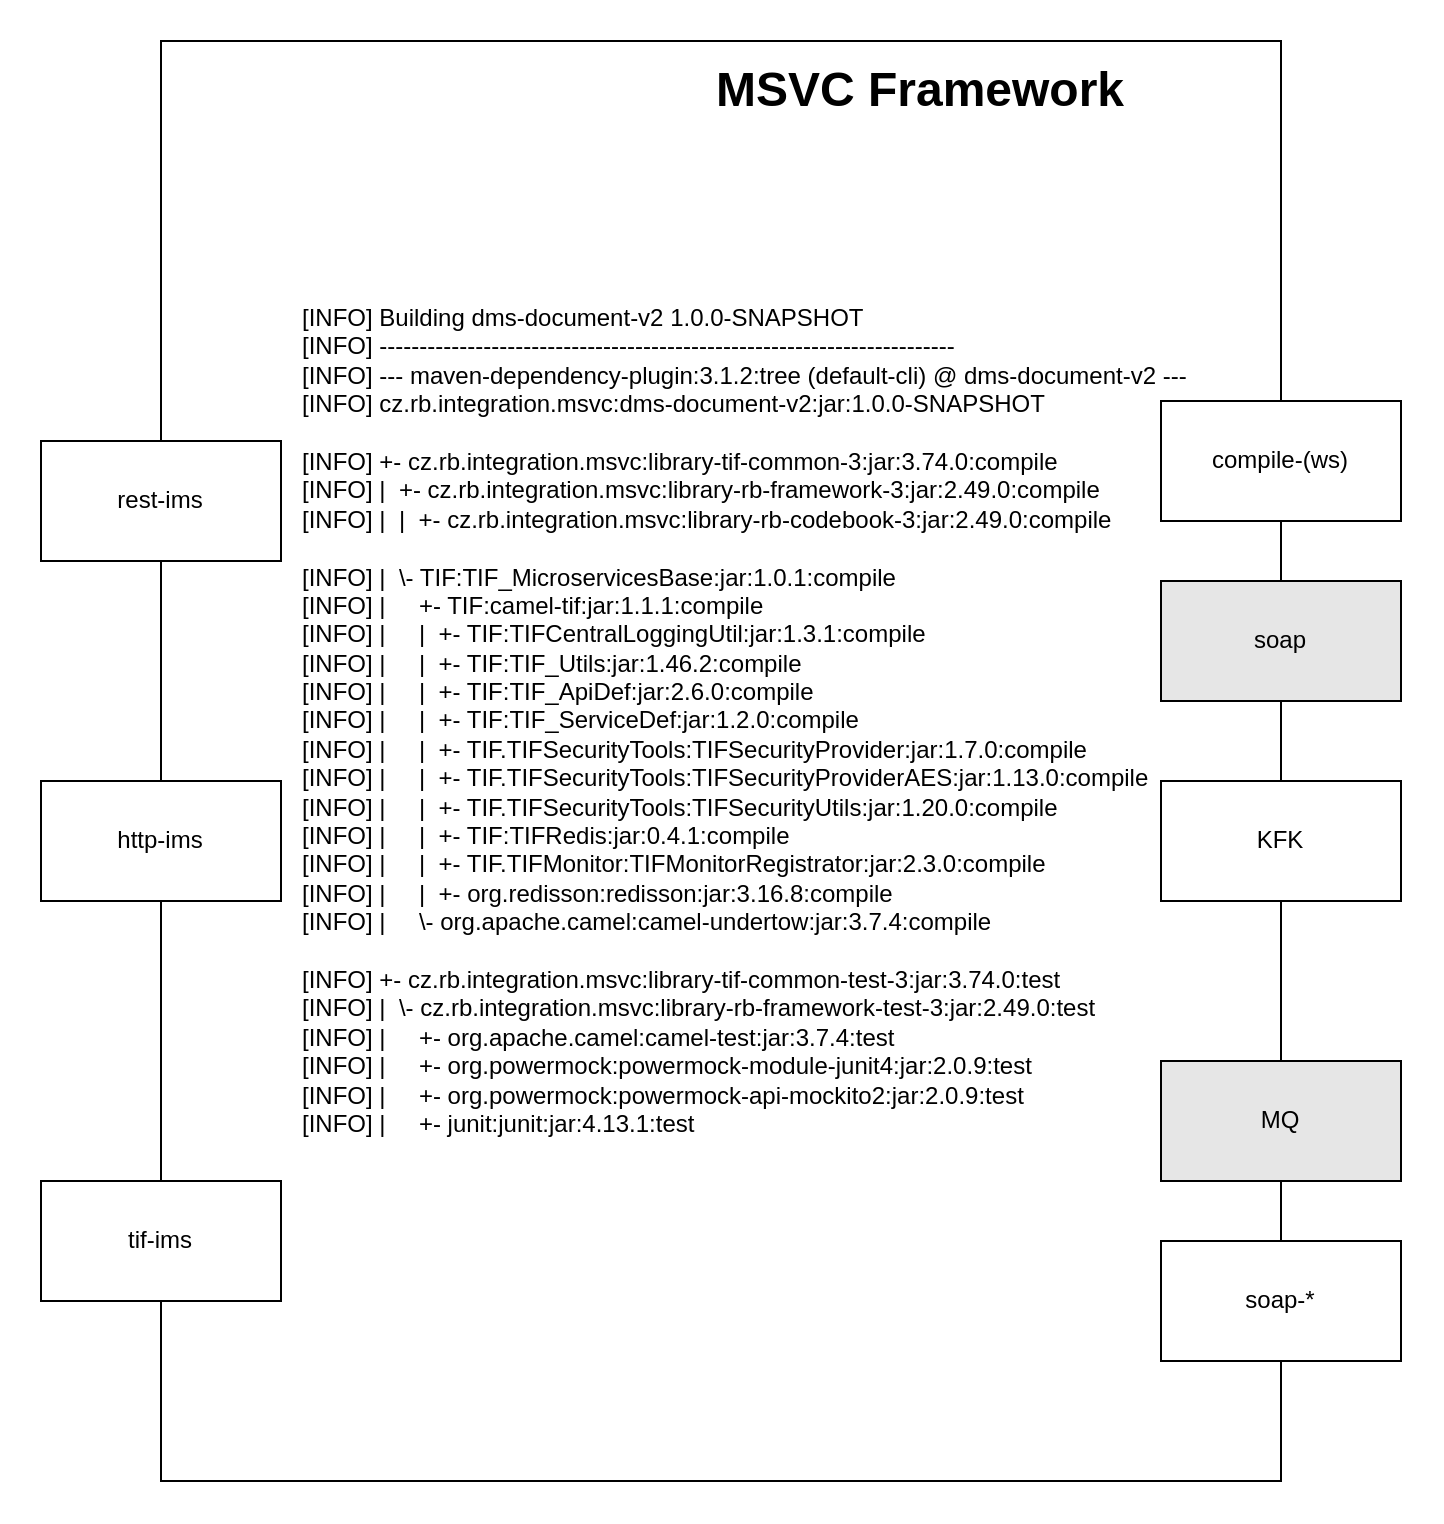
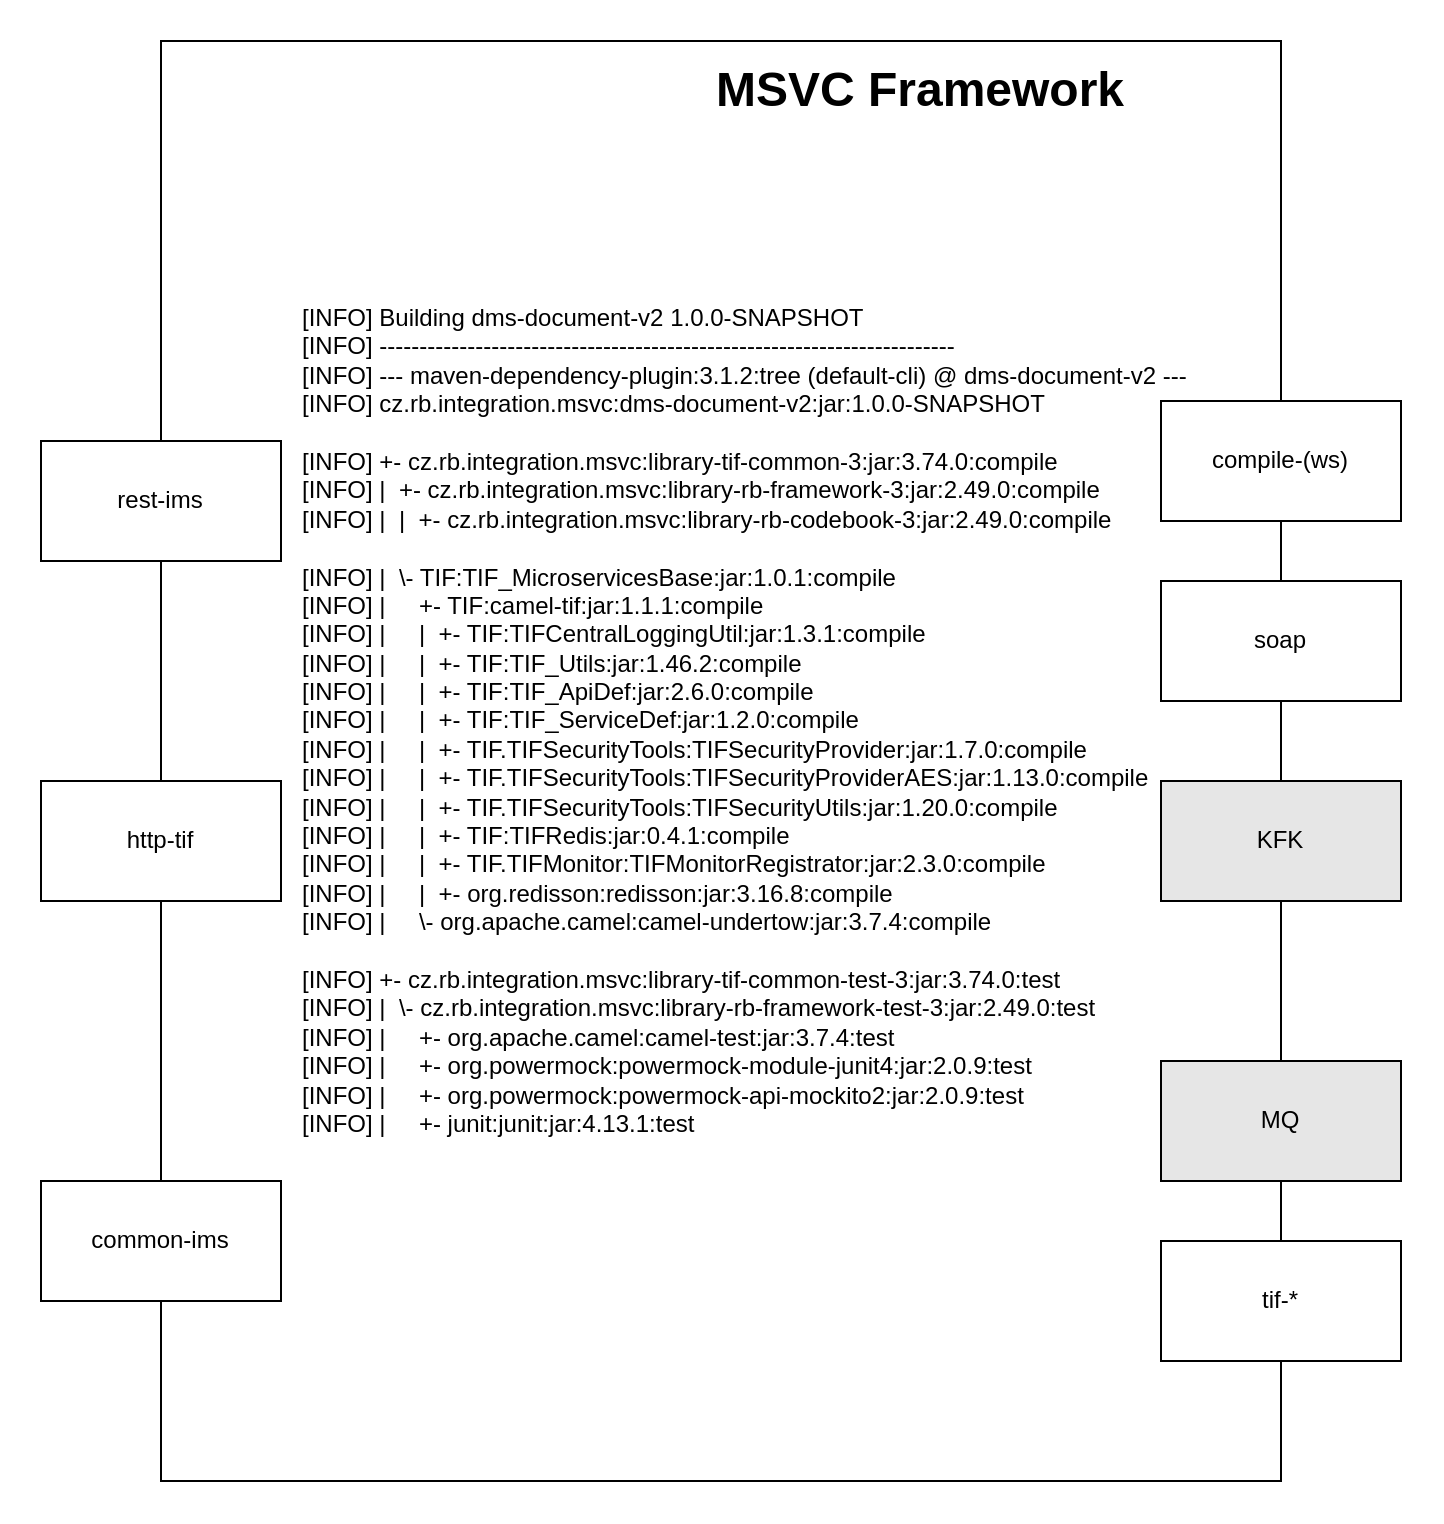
(1281, 641) -> (1281, 641)
(161, 841) -> (161, 841)
(1281, 841) -> (1281, 841)
(161, 1241) -> (161, 1241)
(1281, 1301) -> (1281, 1301)
